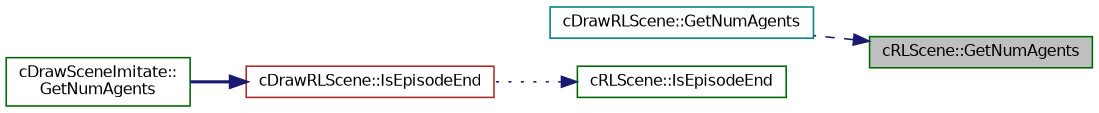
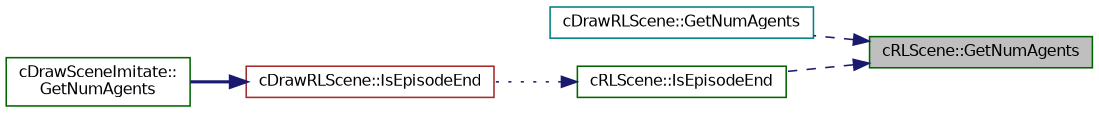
none -> (820, 68)
